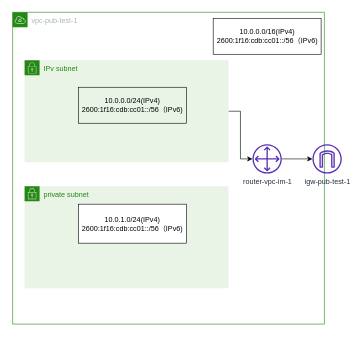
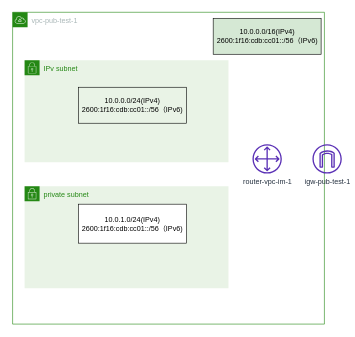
(267, 36) -> (267, 36)
(240, 138) -> none
(306, 159) -> none
